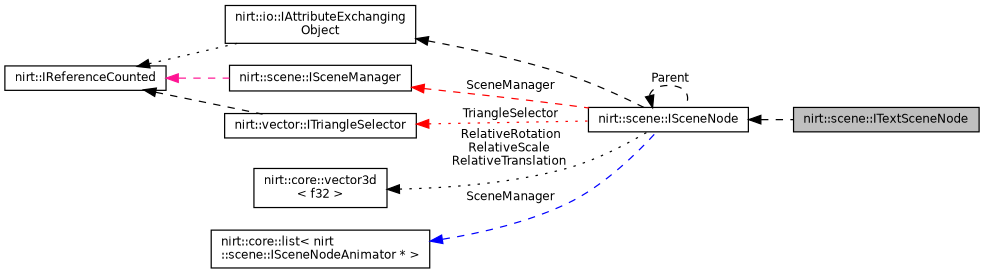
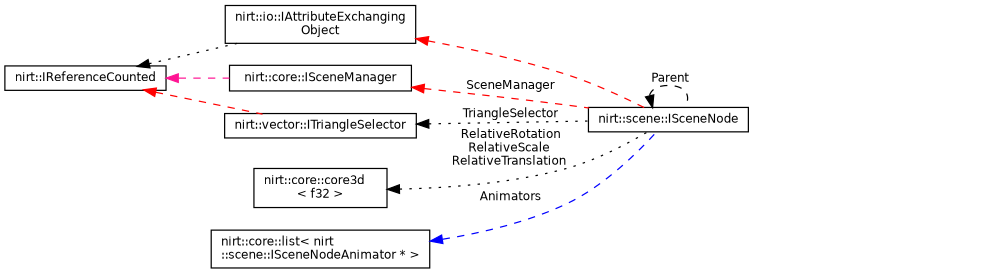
(539, 66) -> (539, 66)
(320, 78) -> (320, 78)
(209, 103) -> (209, 103)
(886, 120) -> none
(509, 122) -> (509, 122)
(320, 188) -> (320, 188)
(509, 197) -> (509, 197)
